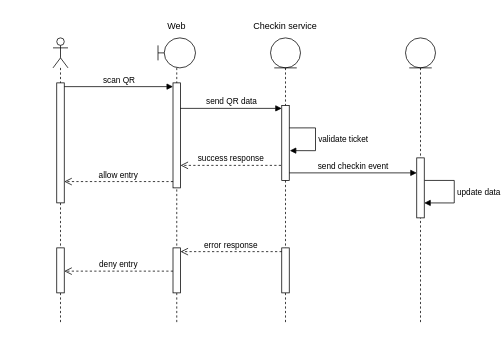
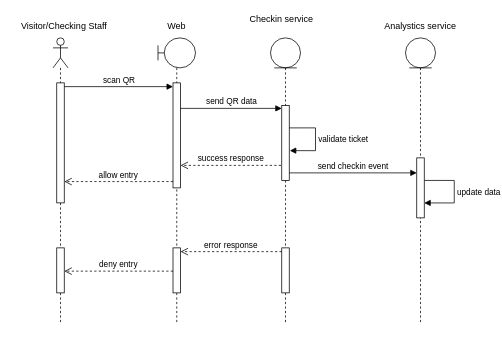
none -> (64, 27)
(285, 27) -> (282, 19)
none -> (420, 27)
